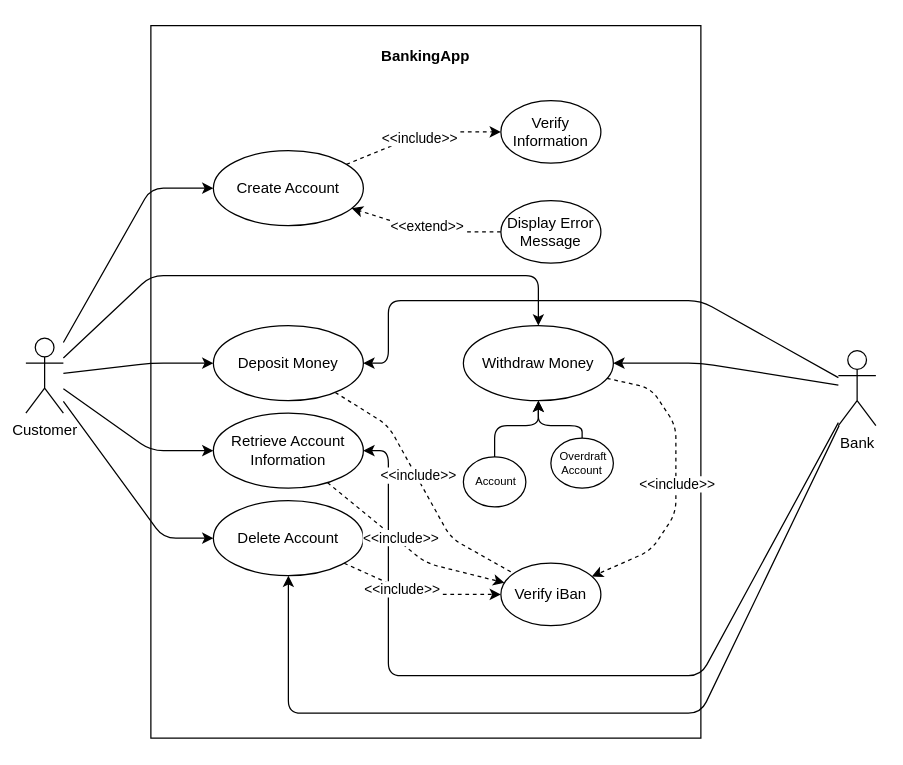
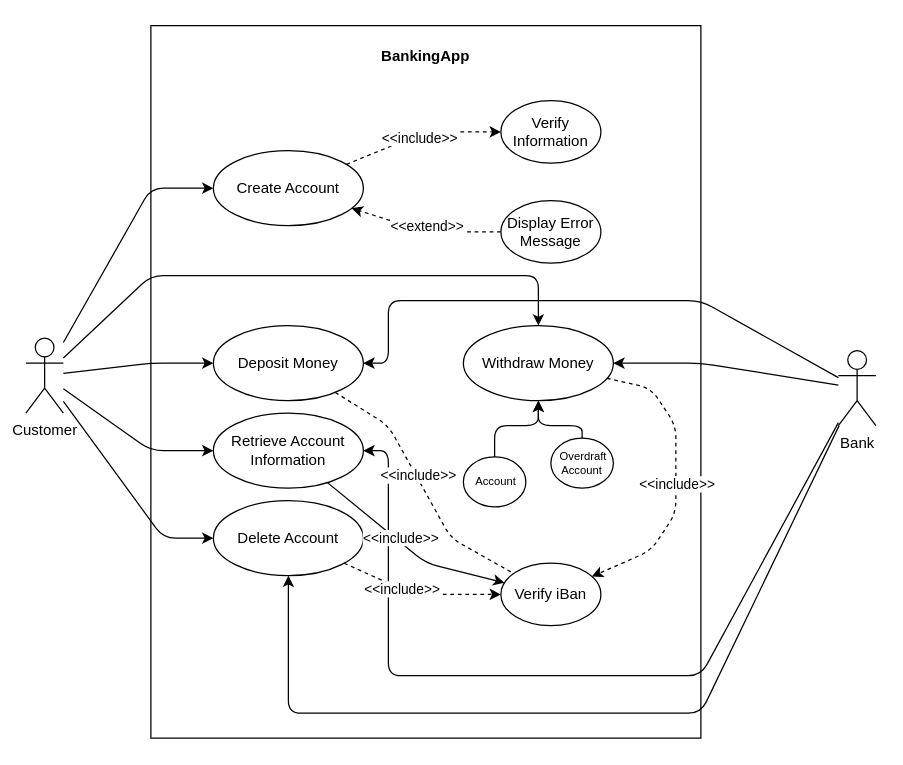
(448, 569) -> (448, 569)
